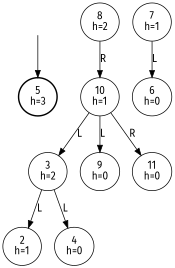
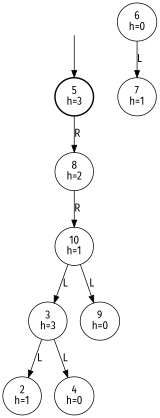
(152, 56) -> (137, 56)
none -> (74, 131)
(48, 172) -> (48, 321)
(152, 172) -> none
